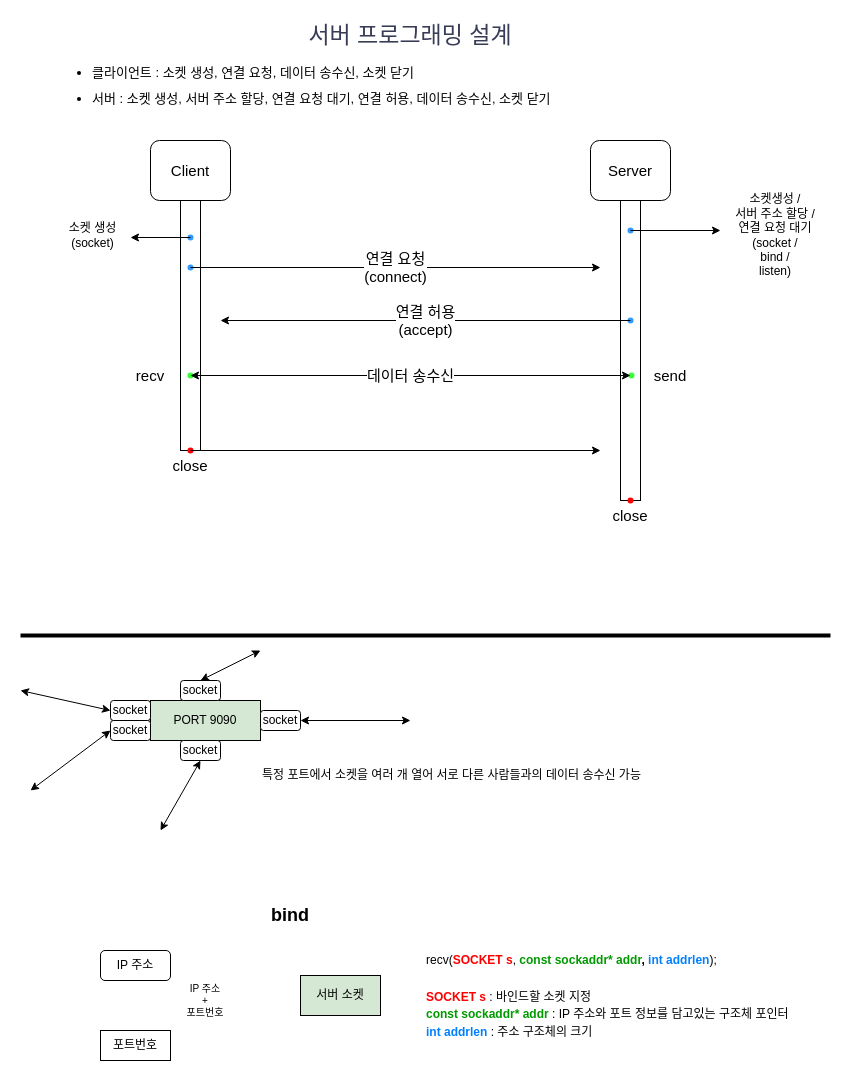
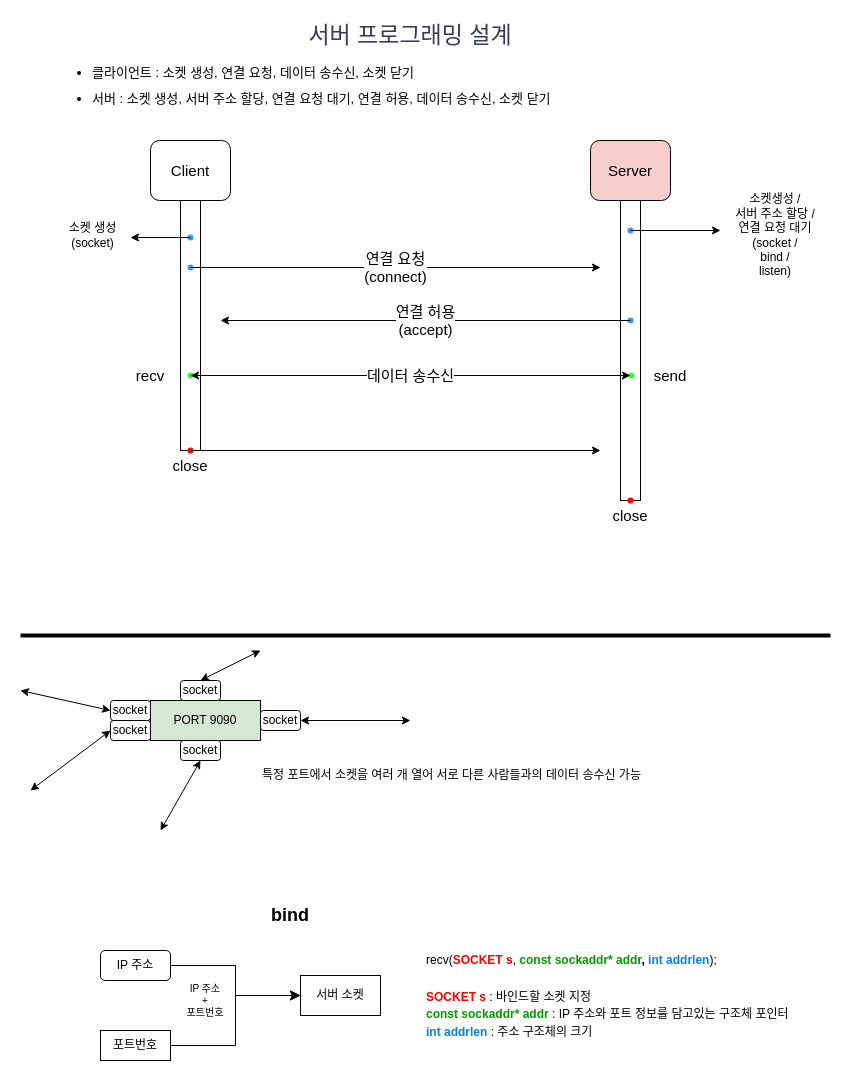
(631, 171) -> (631, 171)
none -> (217, 966)
(341, 996) -> (341, 996)
none -> (227, 1046)
